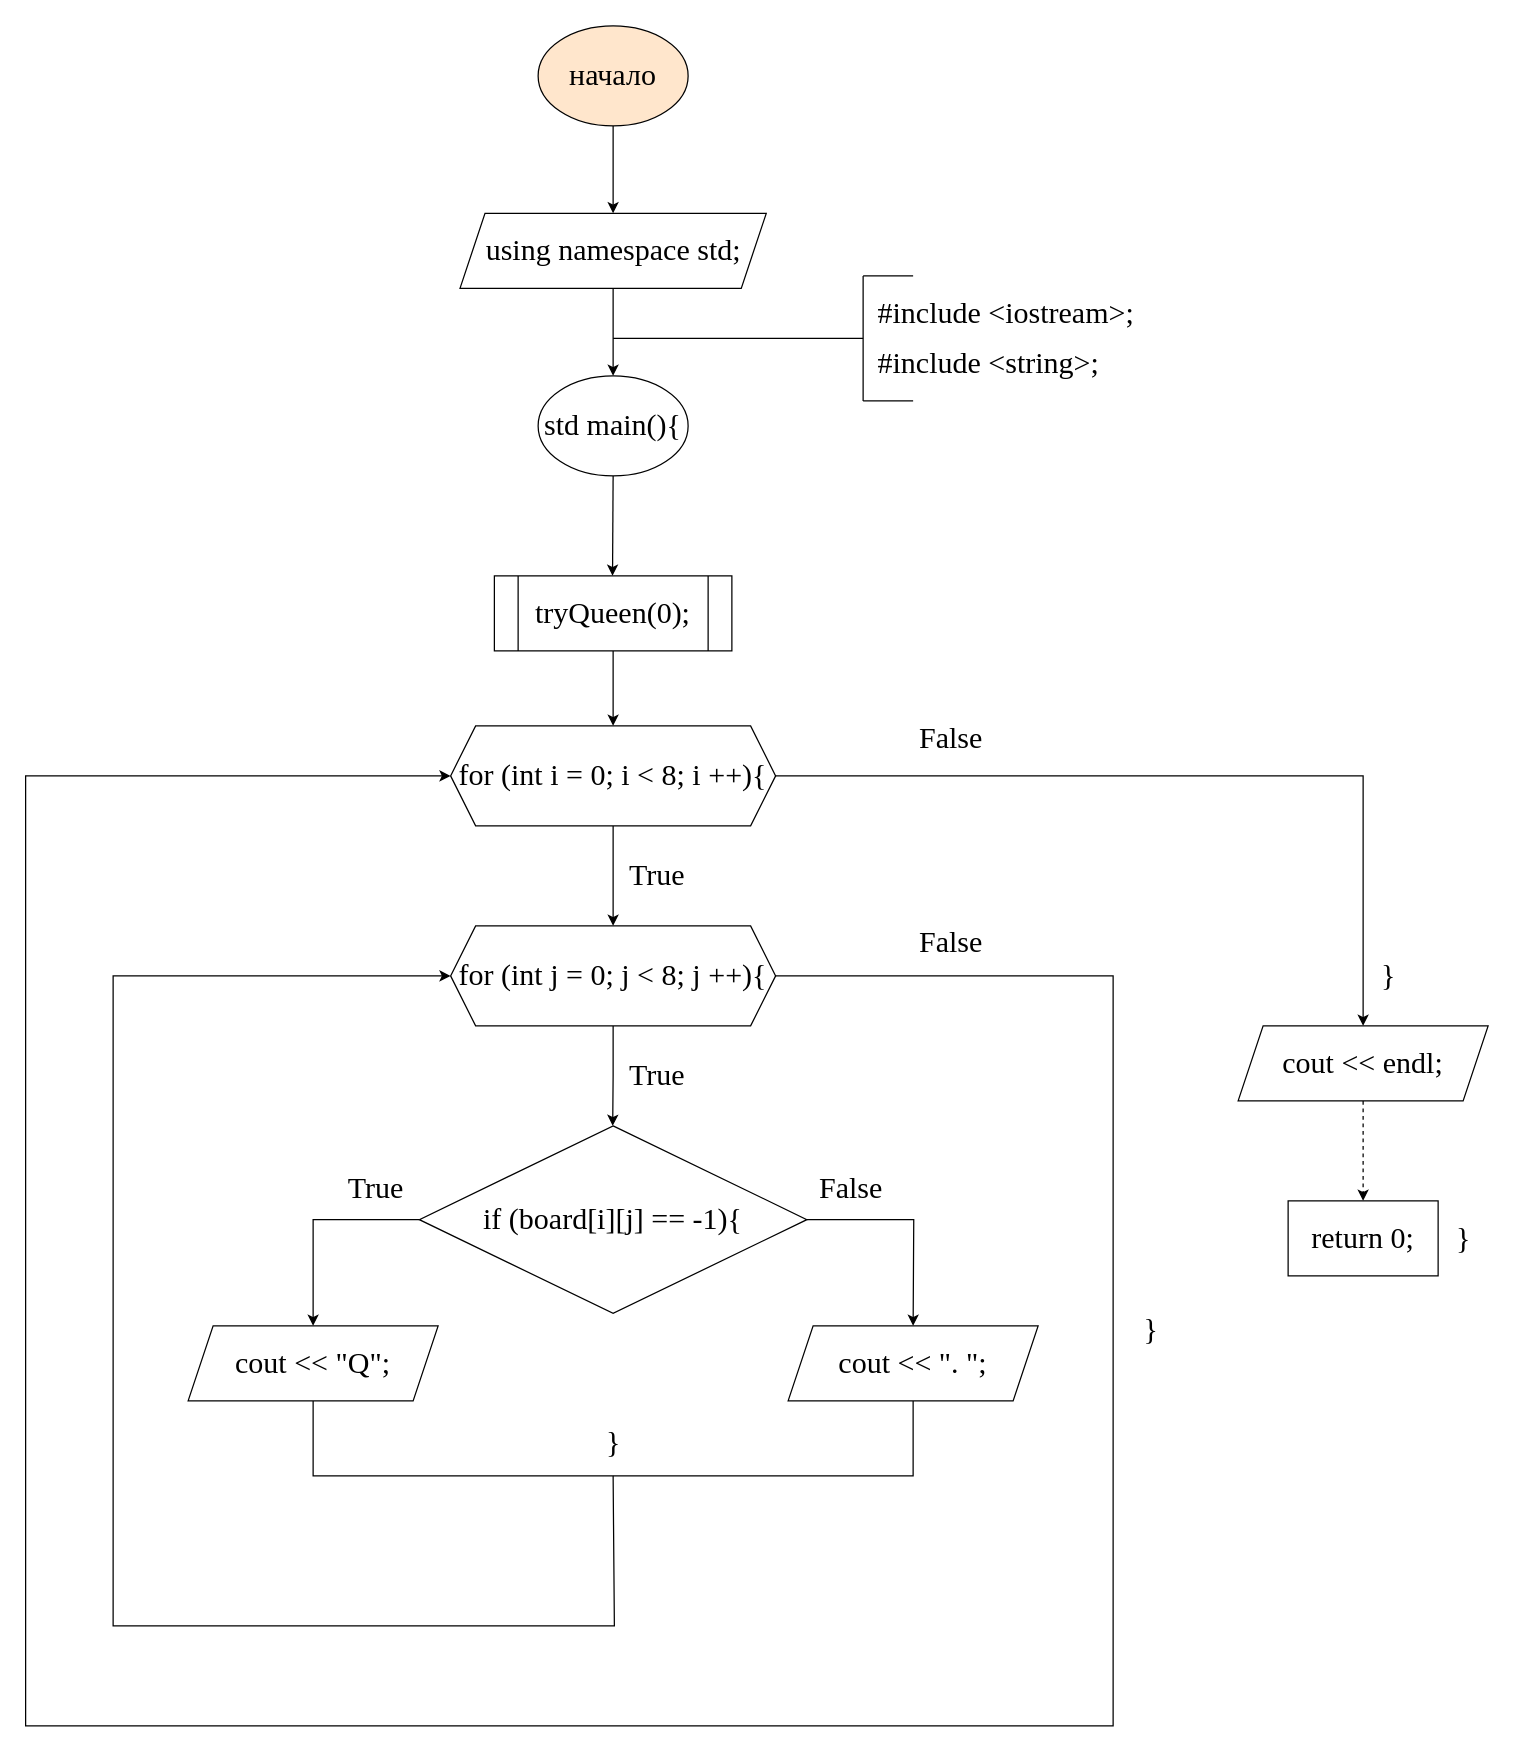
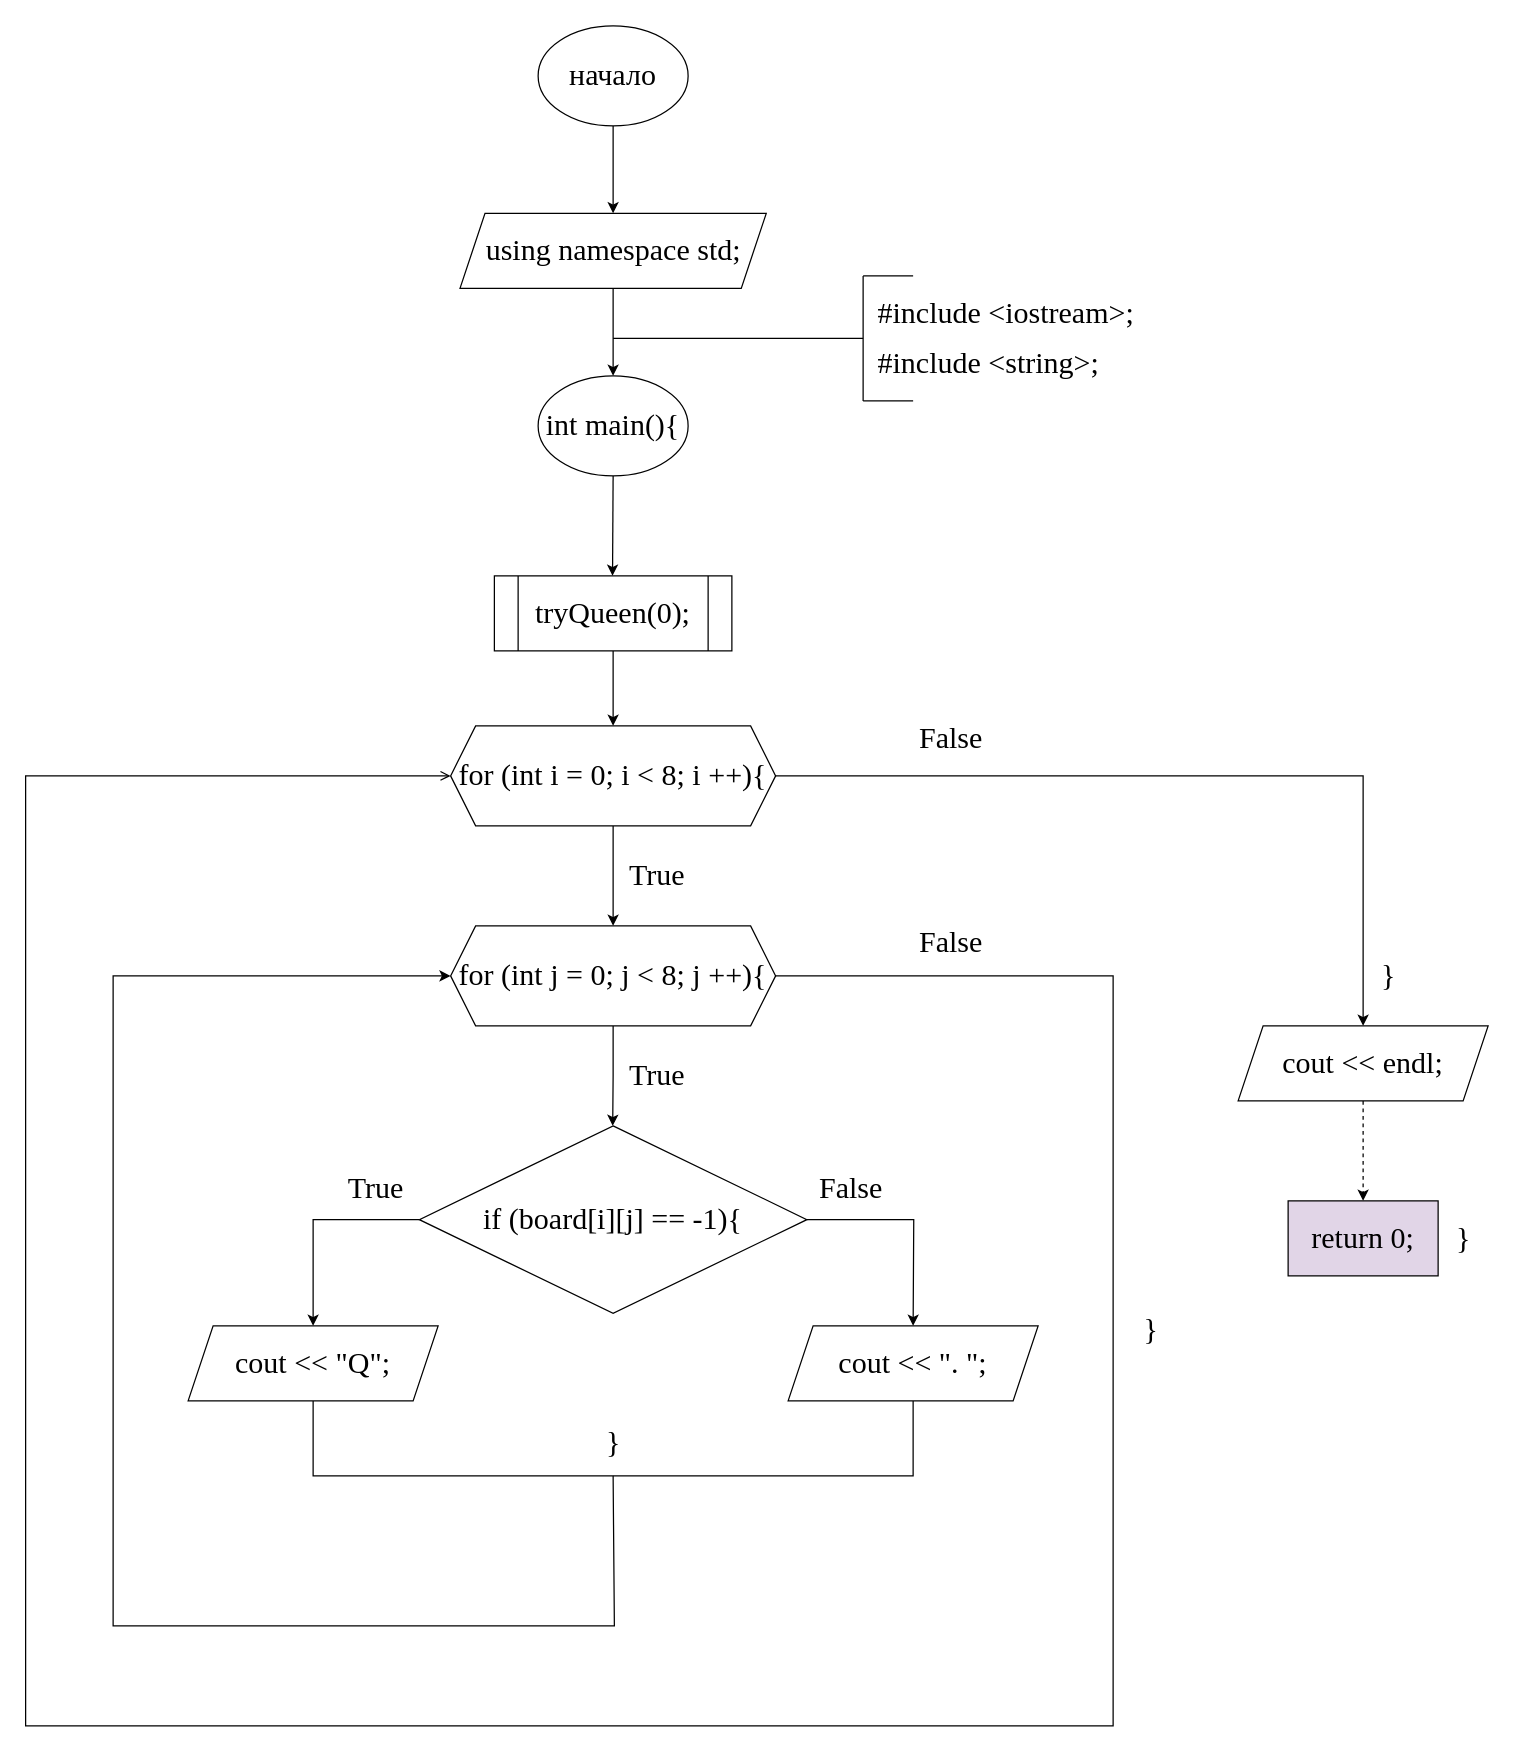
(613, 76) -> (613, 76)
(613, 426) -> (613, 426)
(441, 776) -> (442, 776)
(1363, 1238) -> (1363, 1238)
